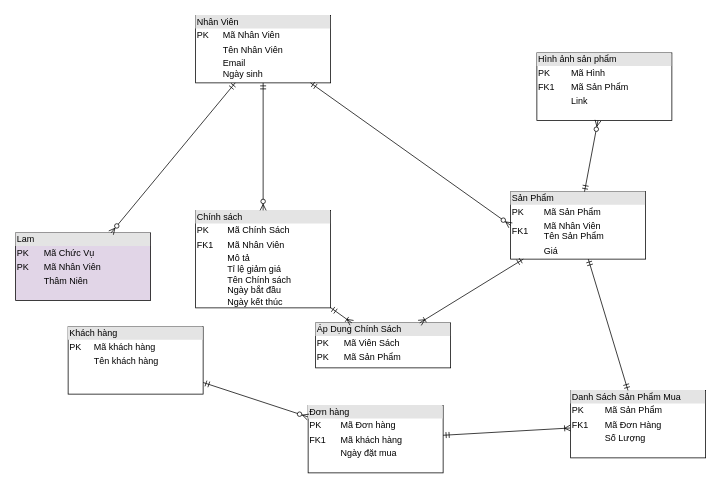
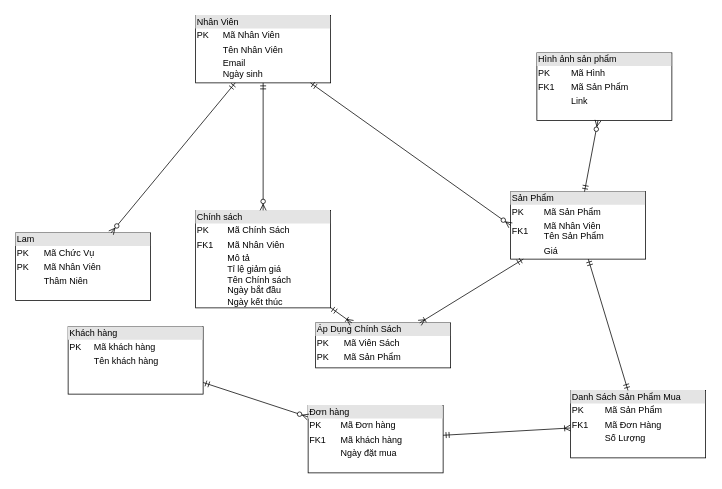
(83, 267) -> (83, 267)
